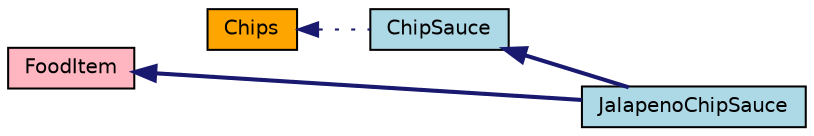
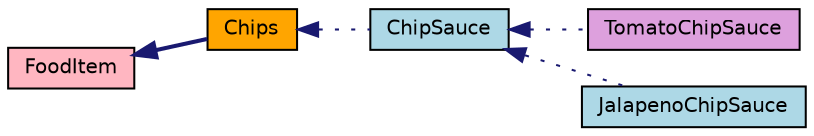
none -> (694, 30)
(577, 71) -> (577, 71)
(369, 87) -> (181, 45)
